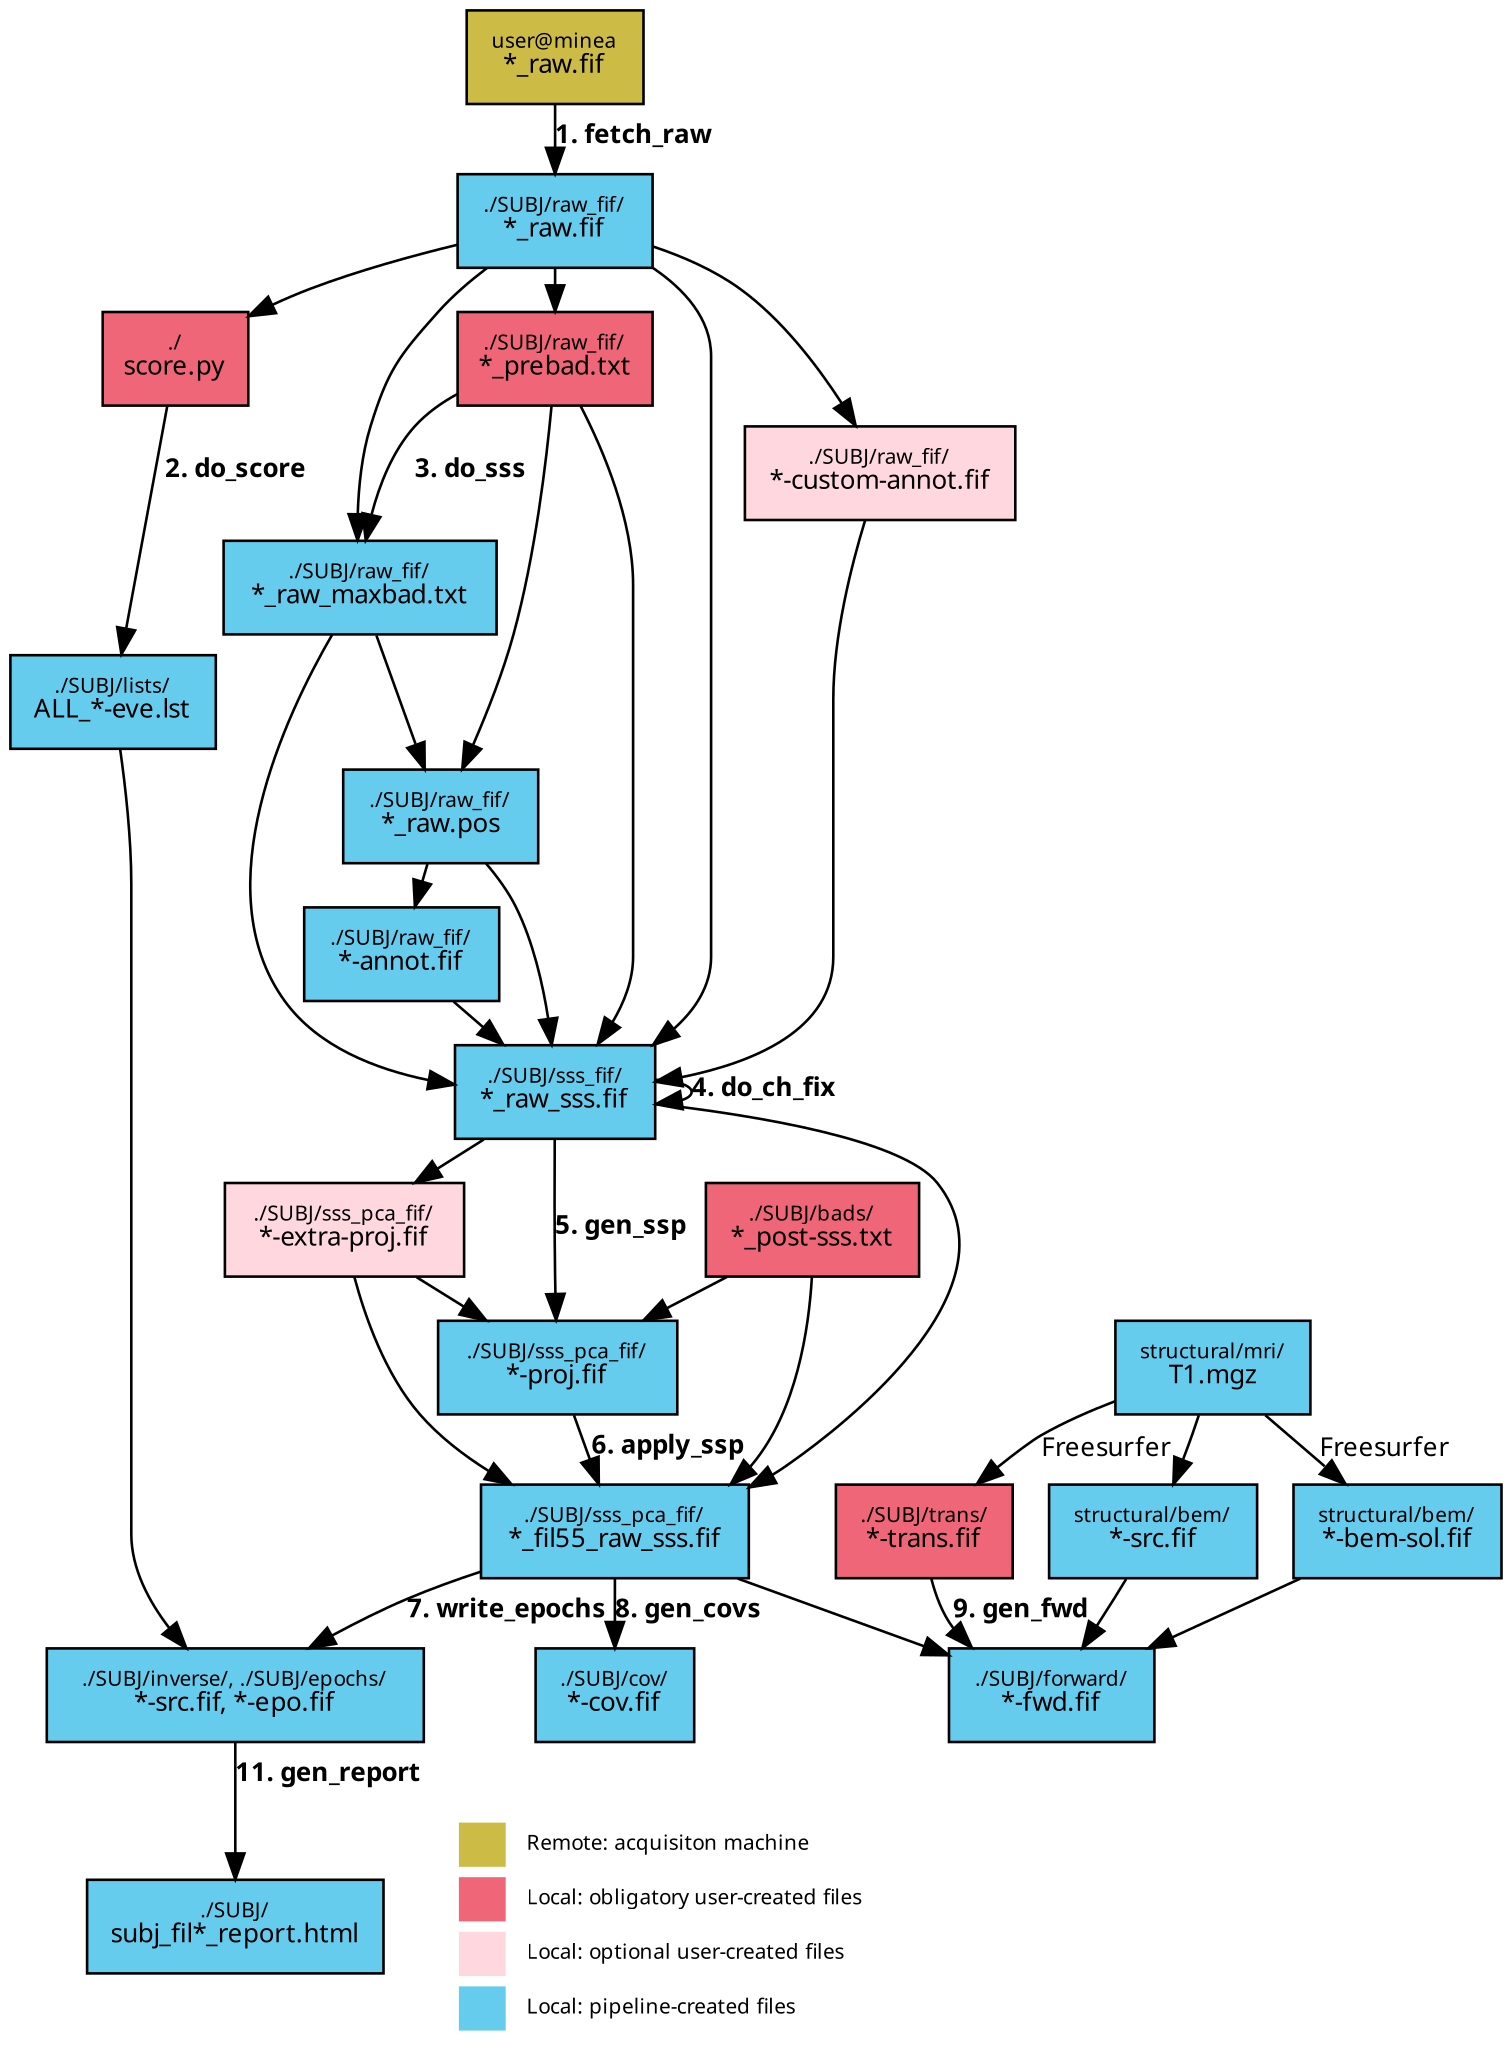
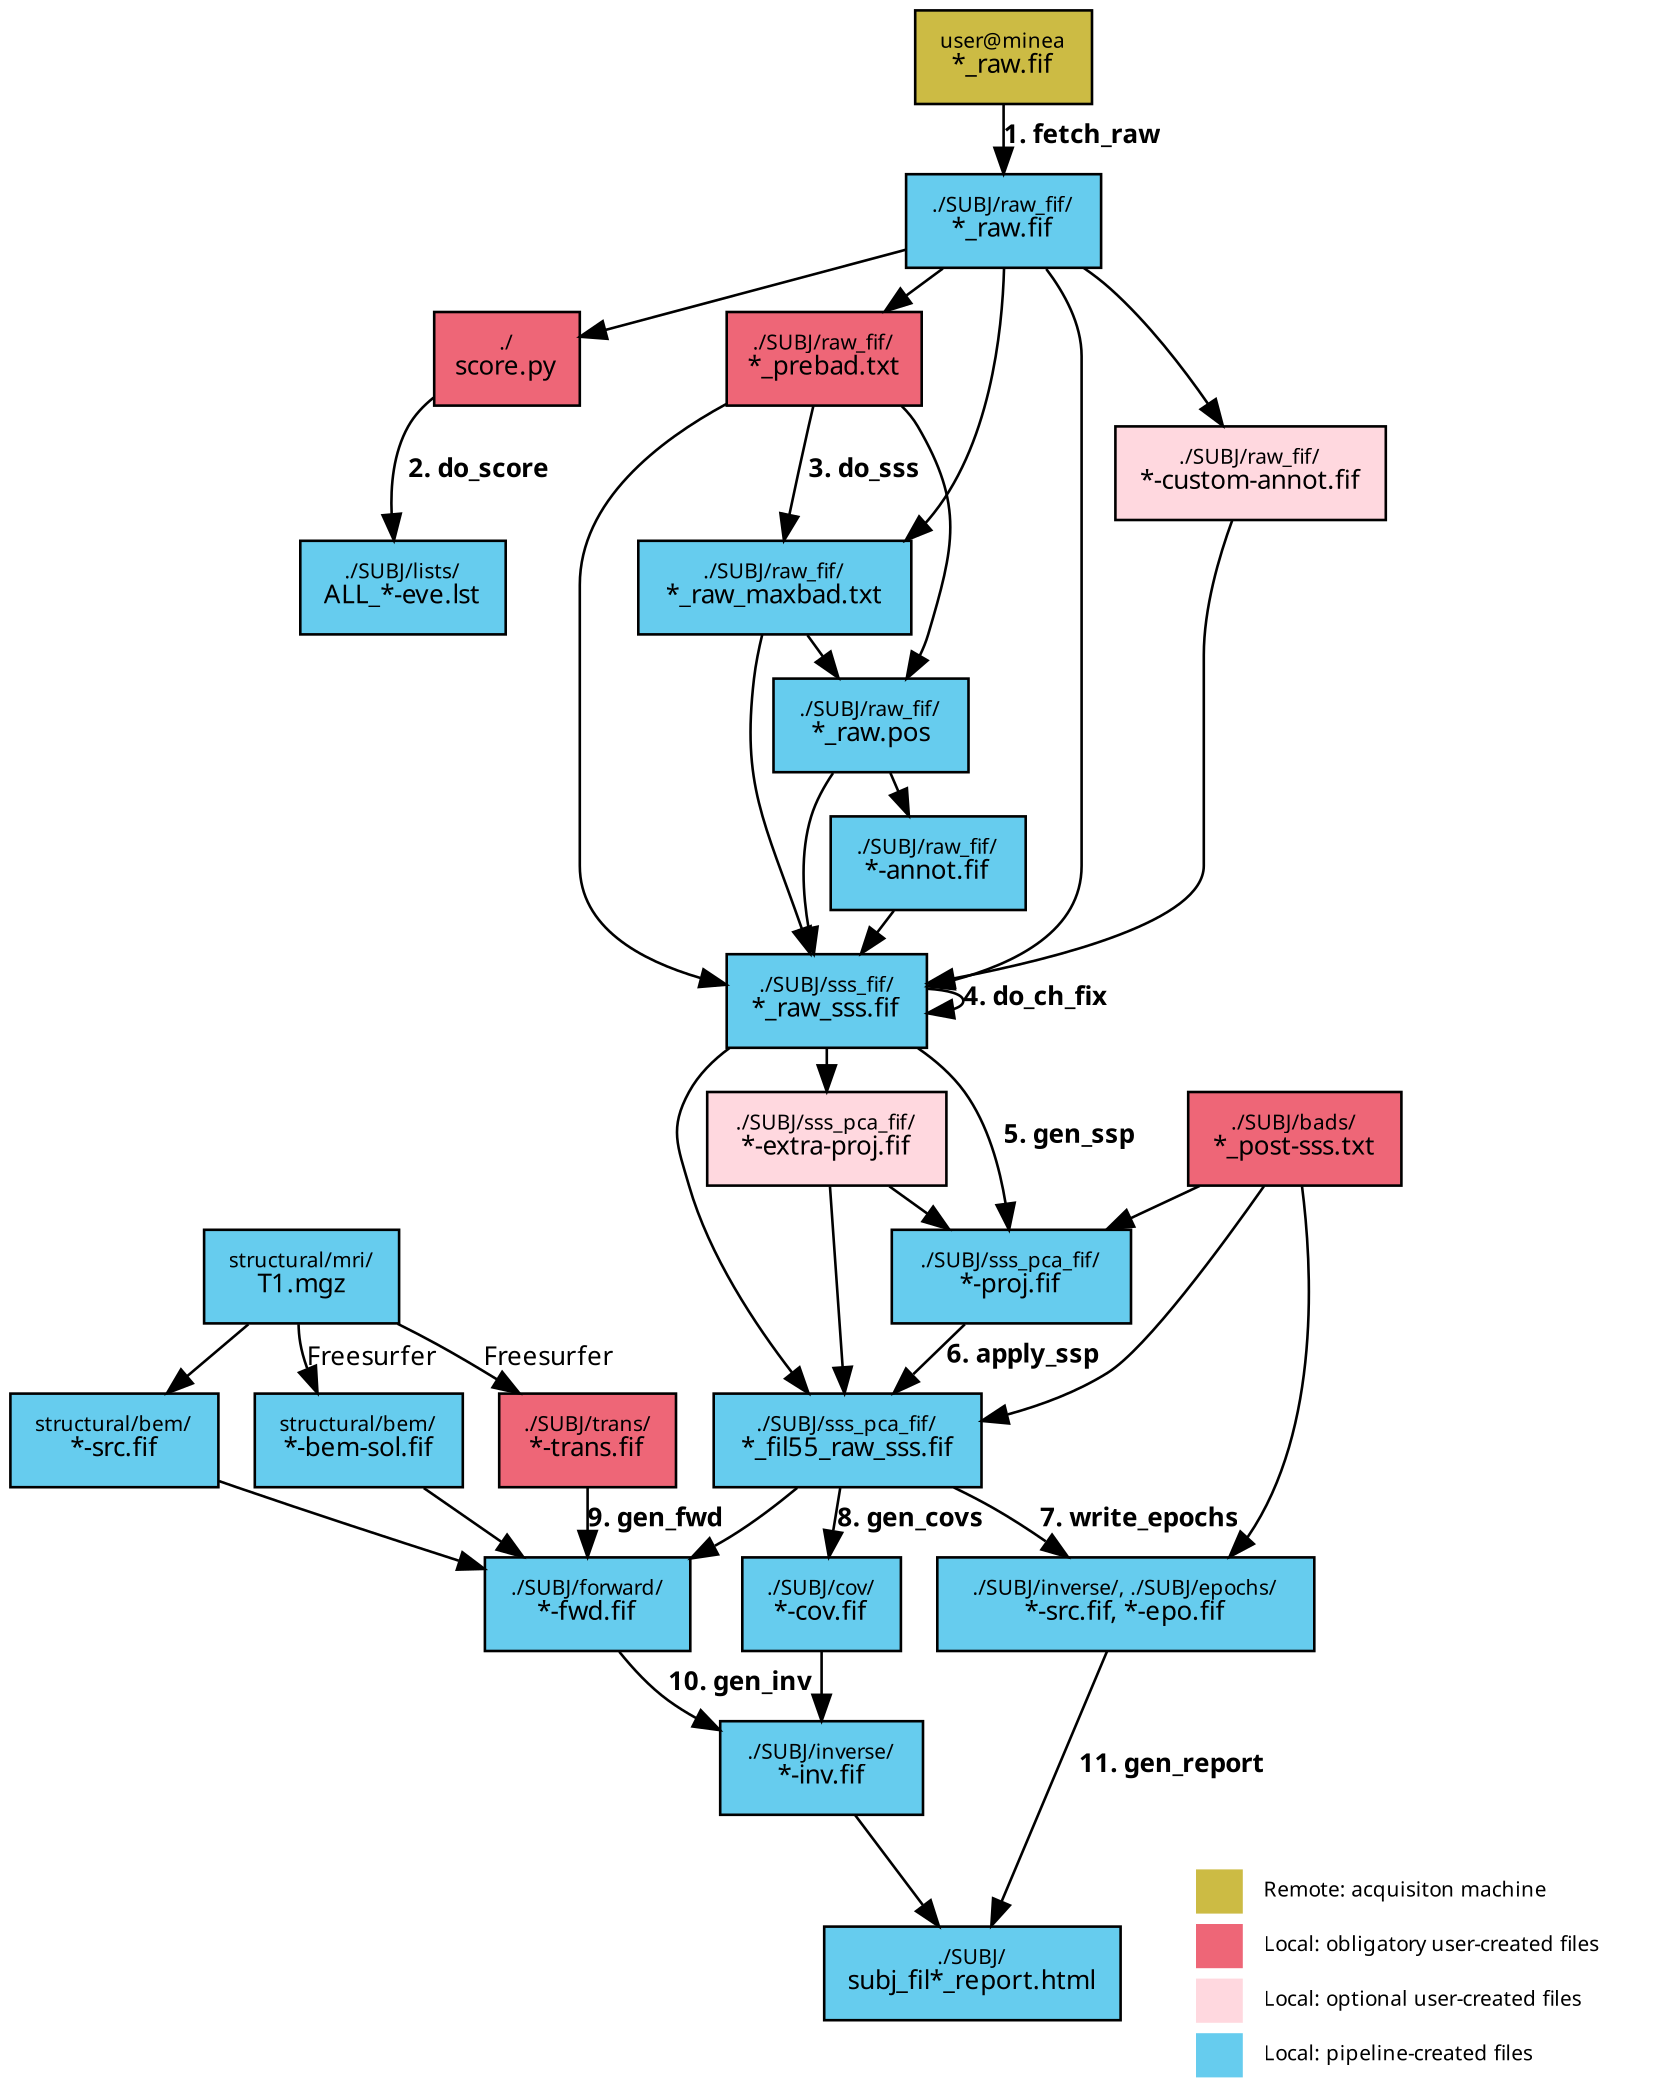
(131, 1193) -> (1304, 1367)
none -> (822, 1768)
